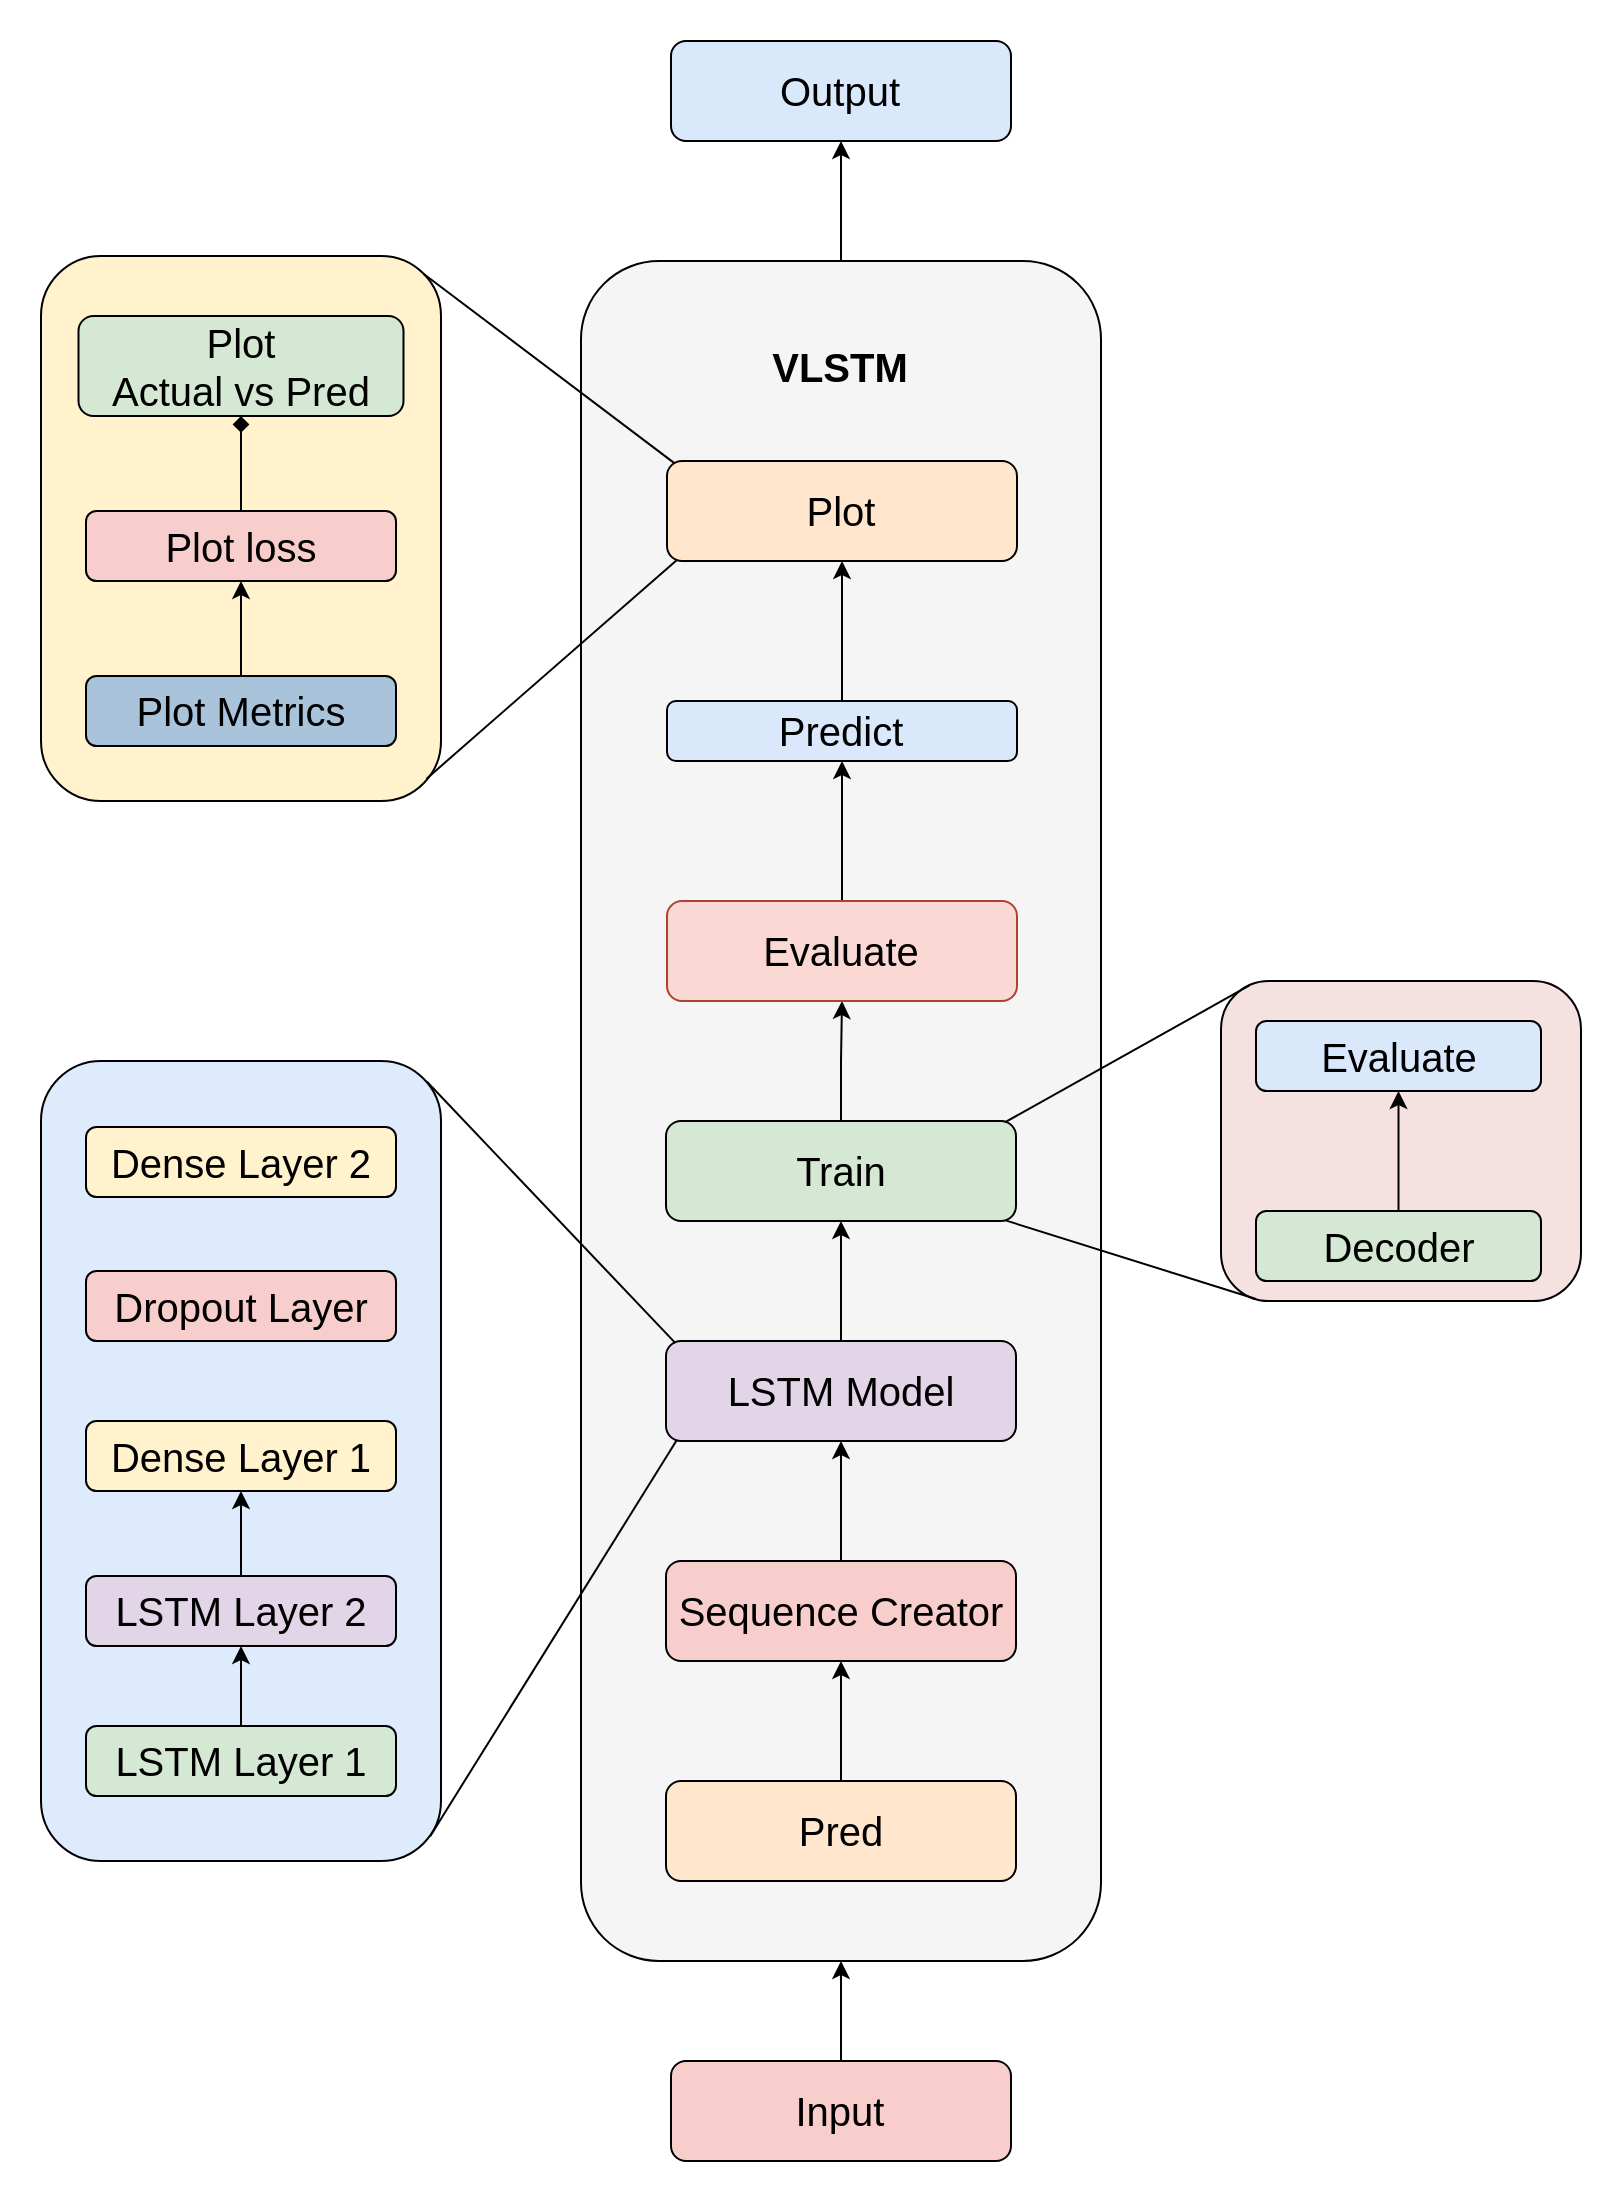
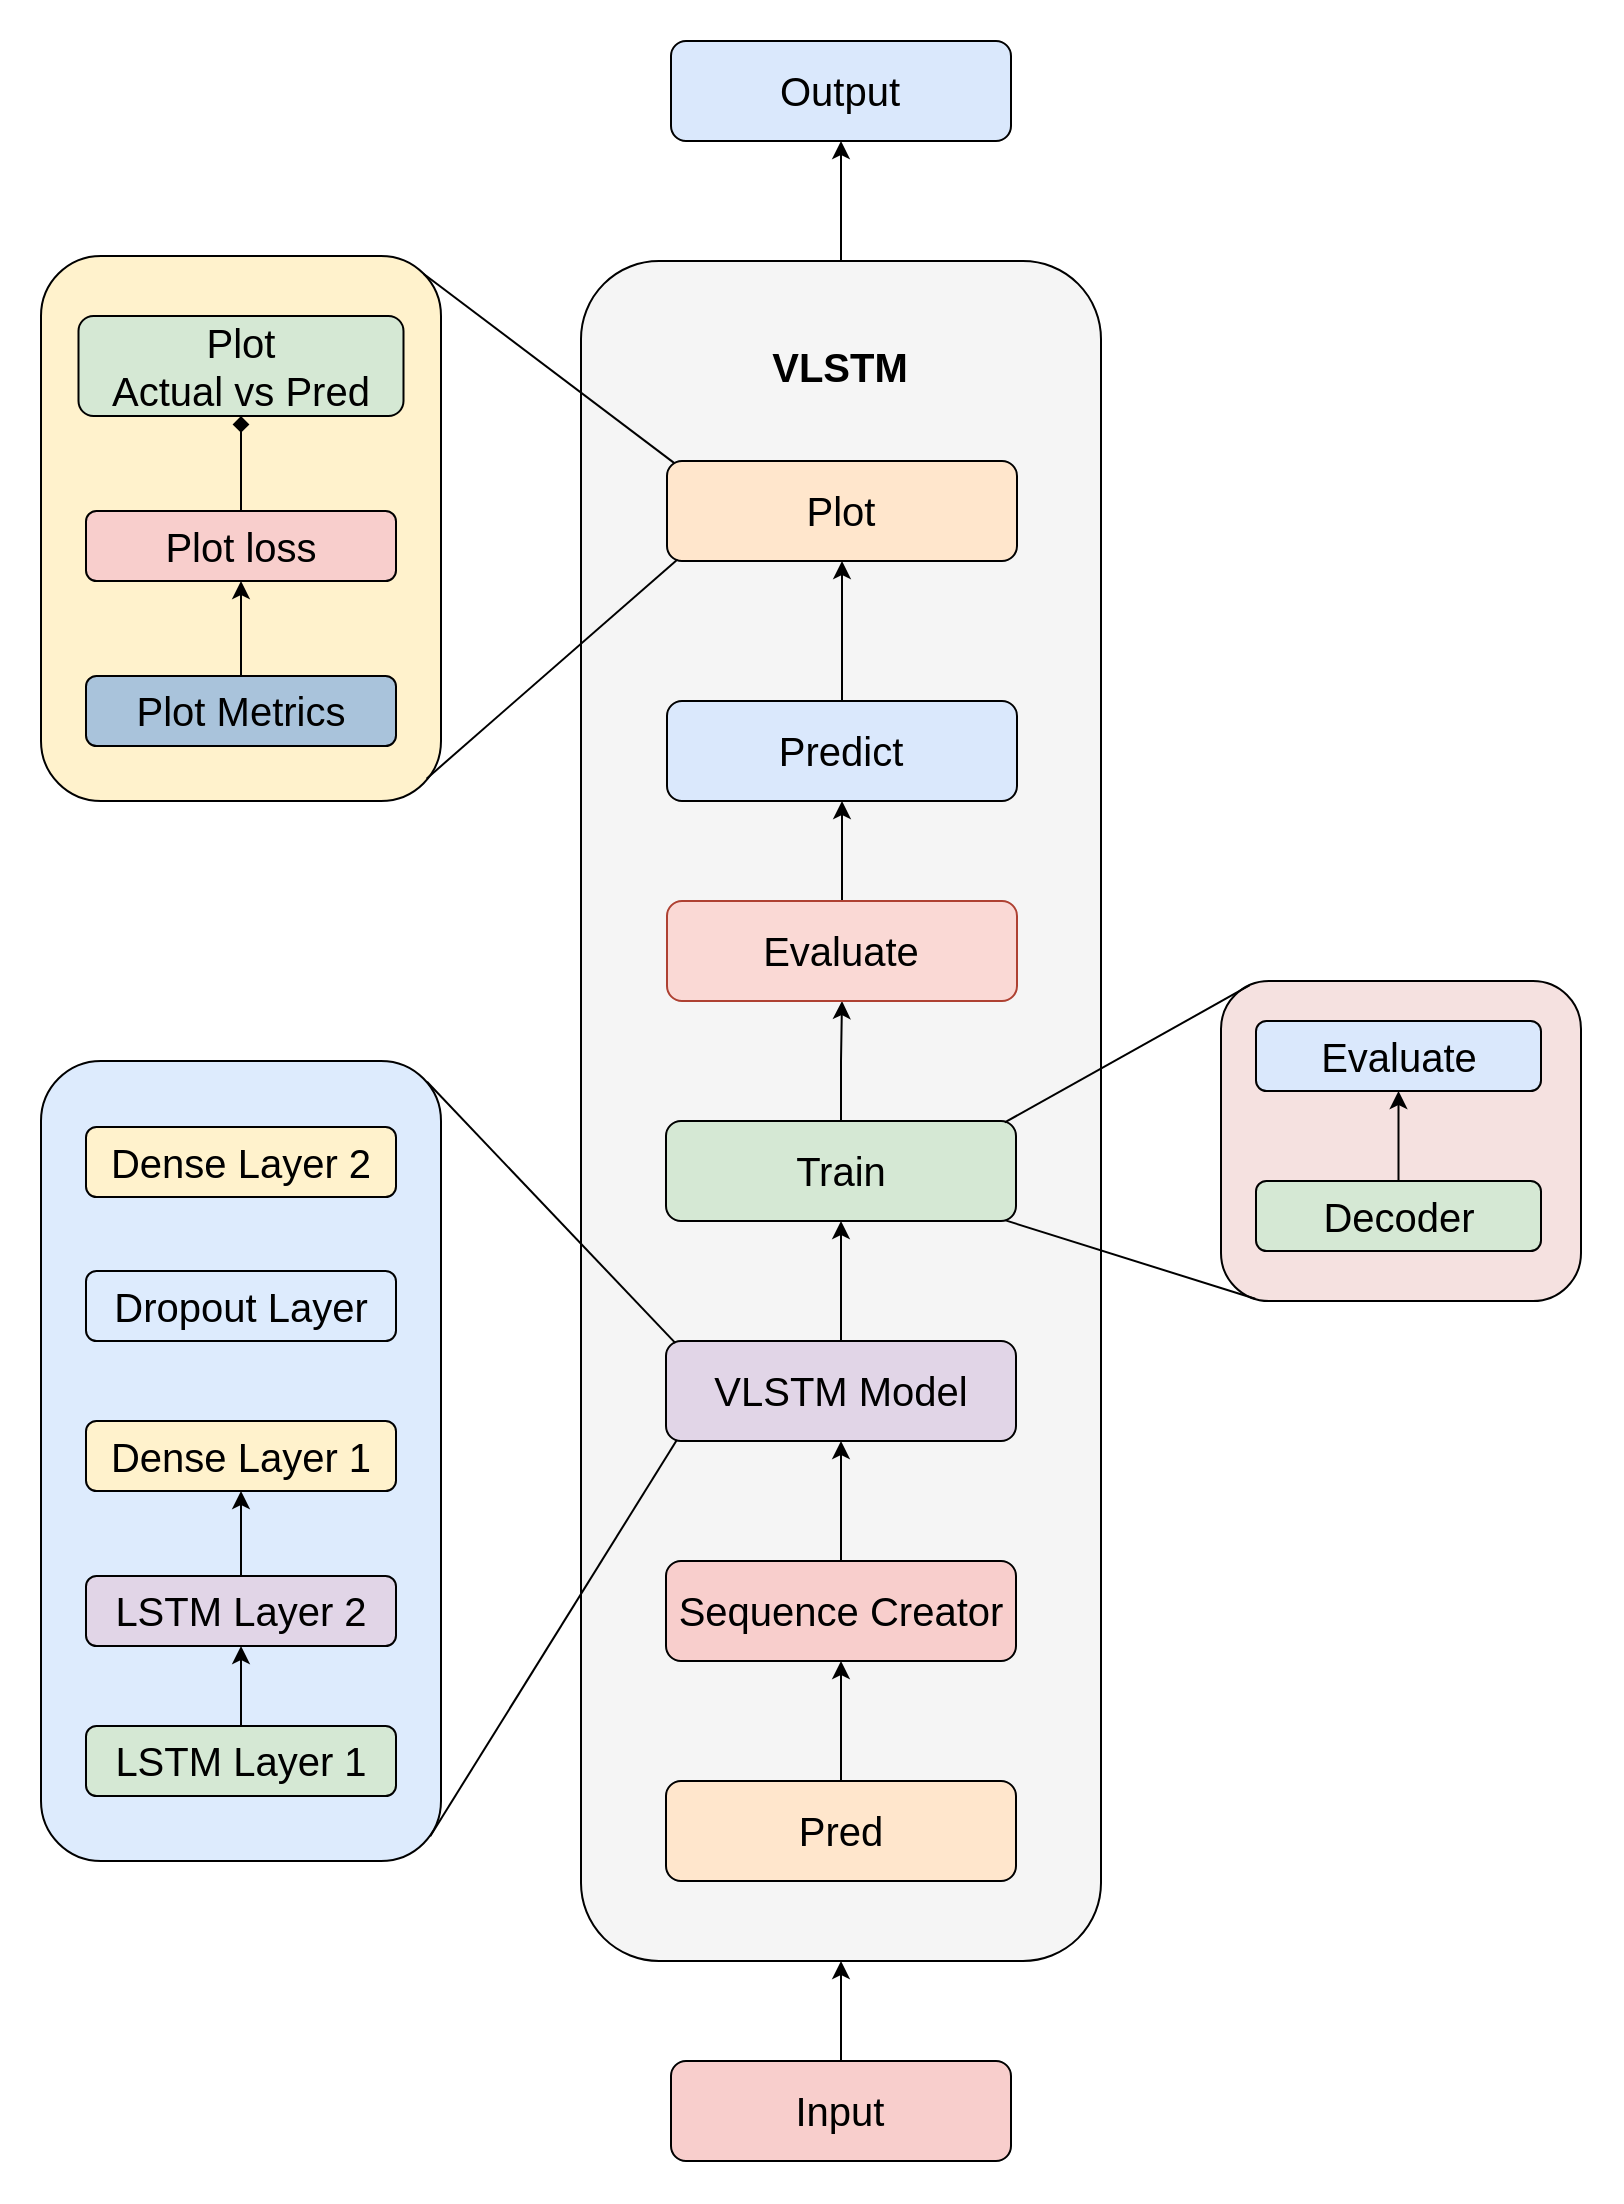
(842, 731) -> (842, 751)
(1399, 1246) -> (1399, 1216)
(241, 1306) -> (241, 1306)
(842, 1391) -> (842, 1391)
